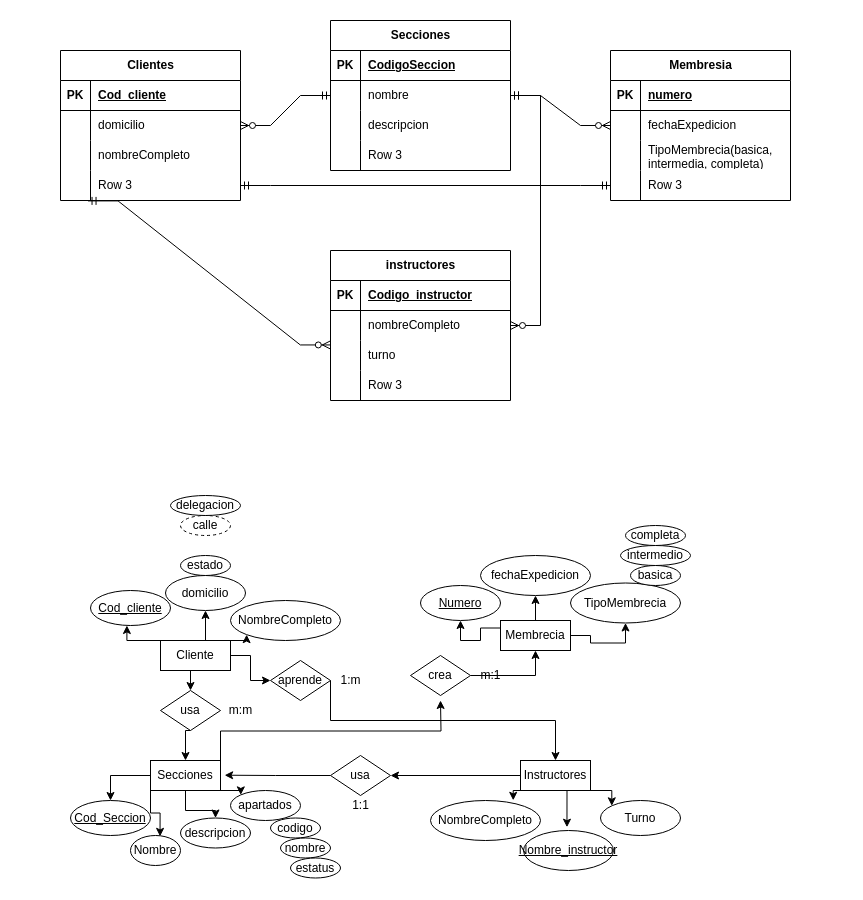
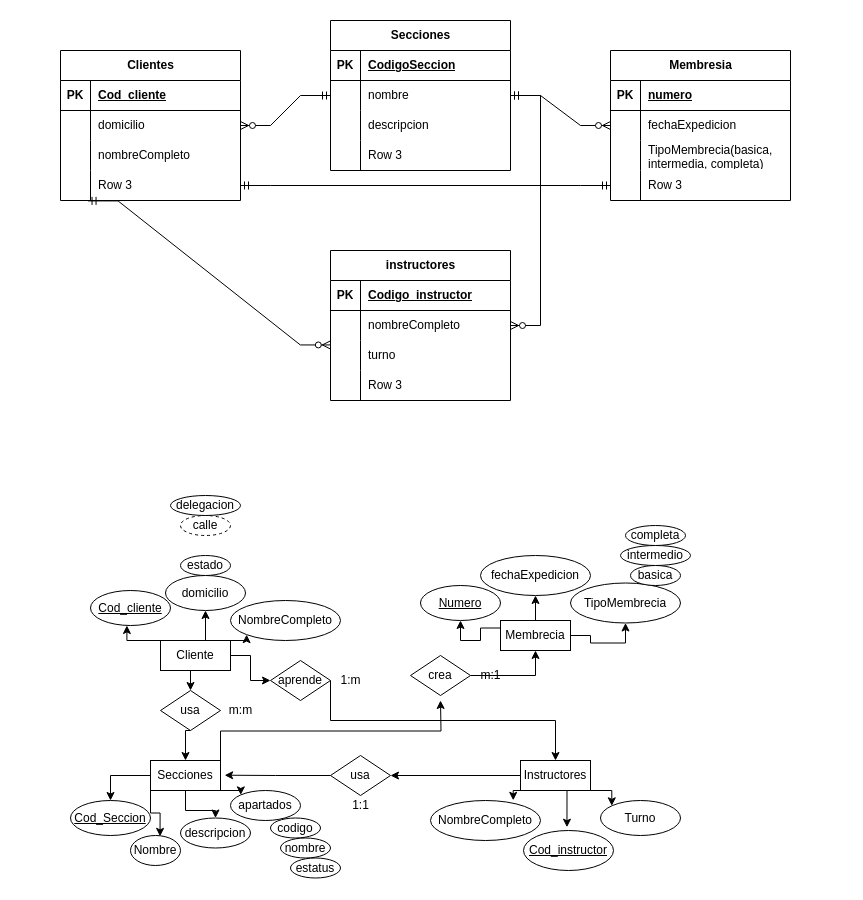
(569, 851) -> (569, 851)
